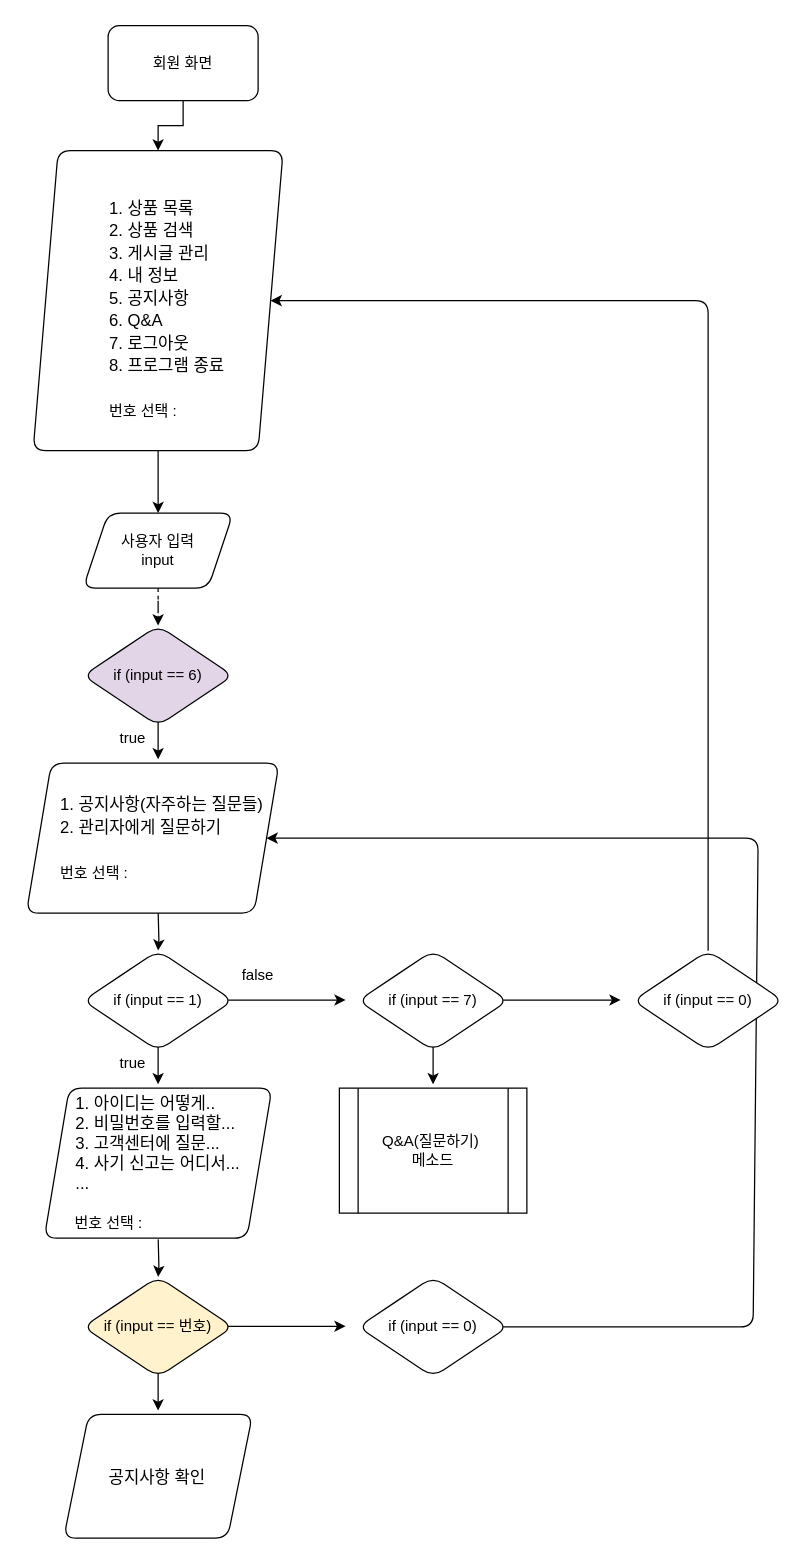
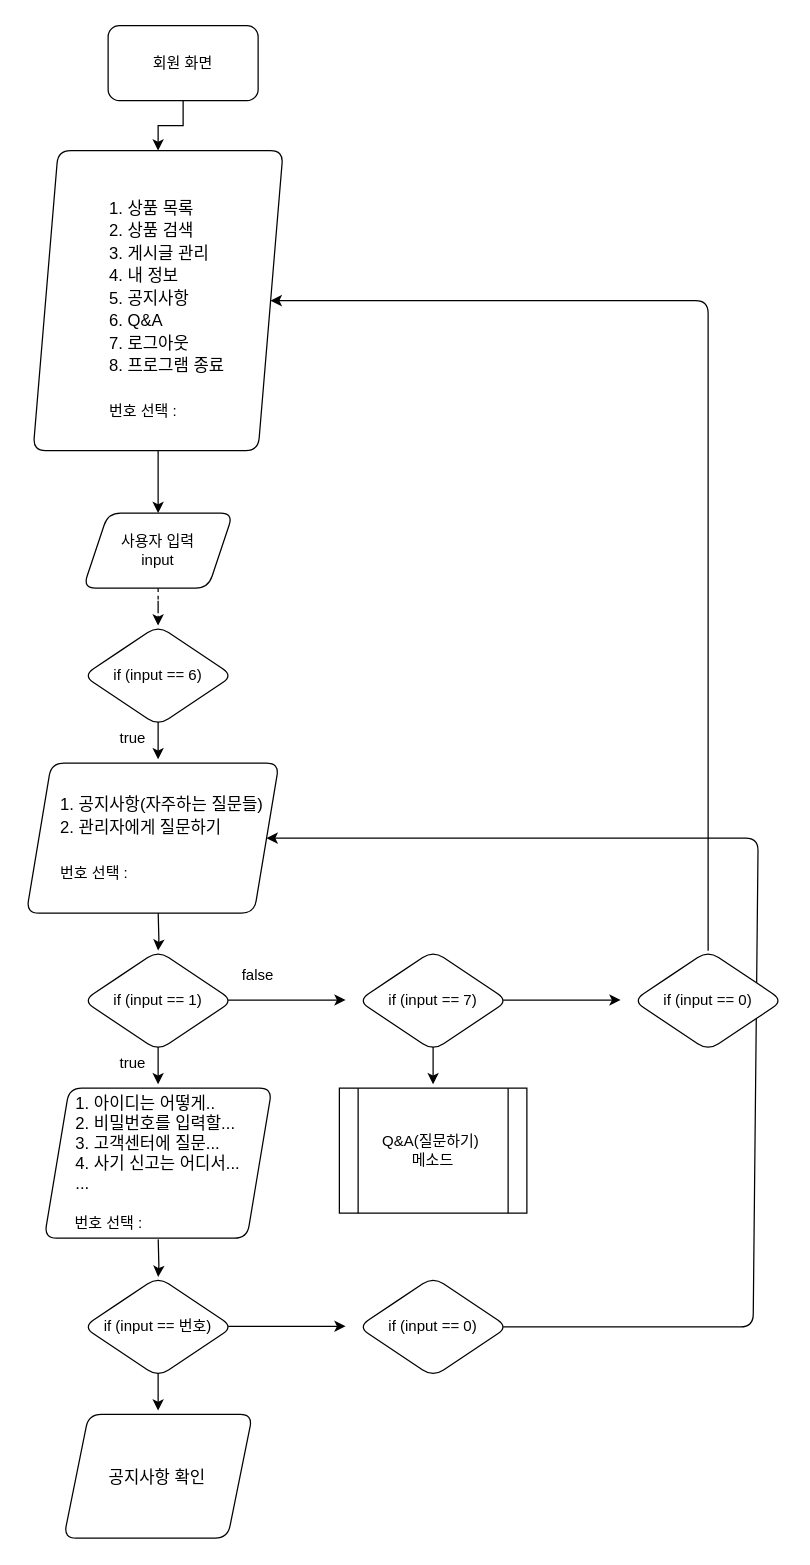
(158, 676) -> (158, 676)
(158, 1327) -> (158, 1327)
